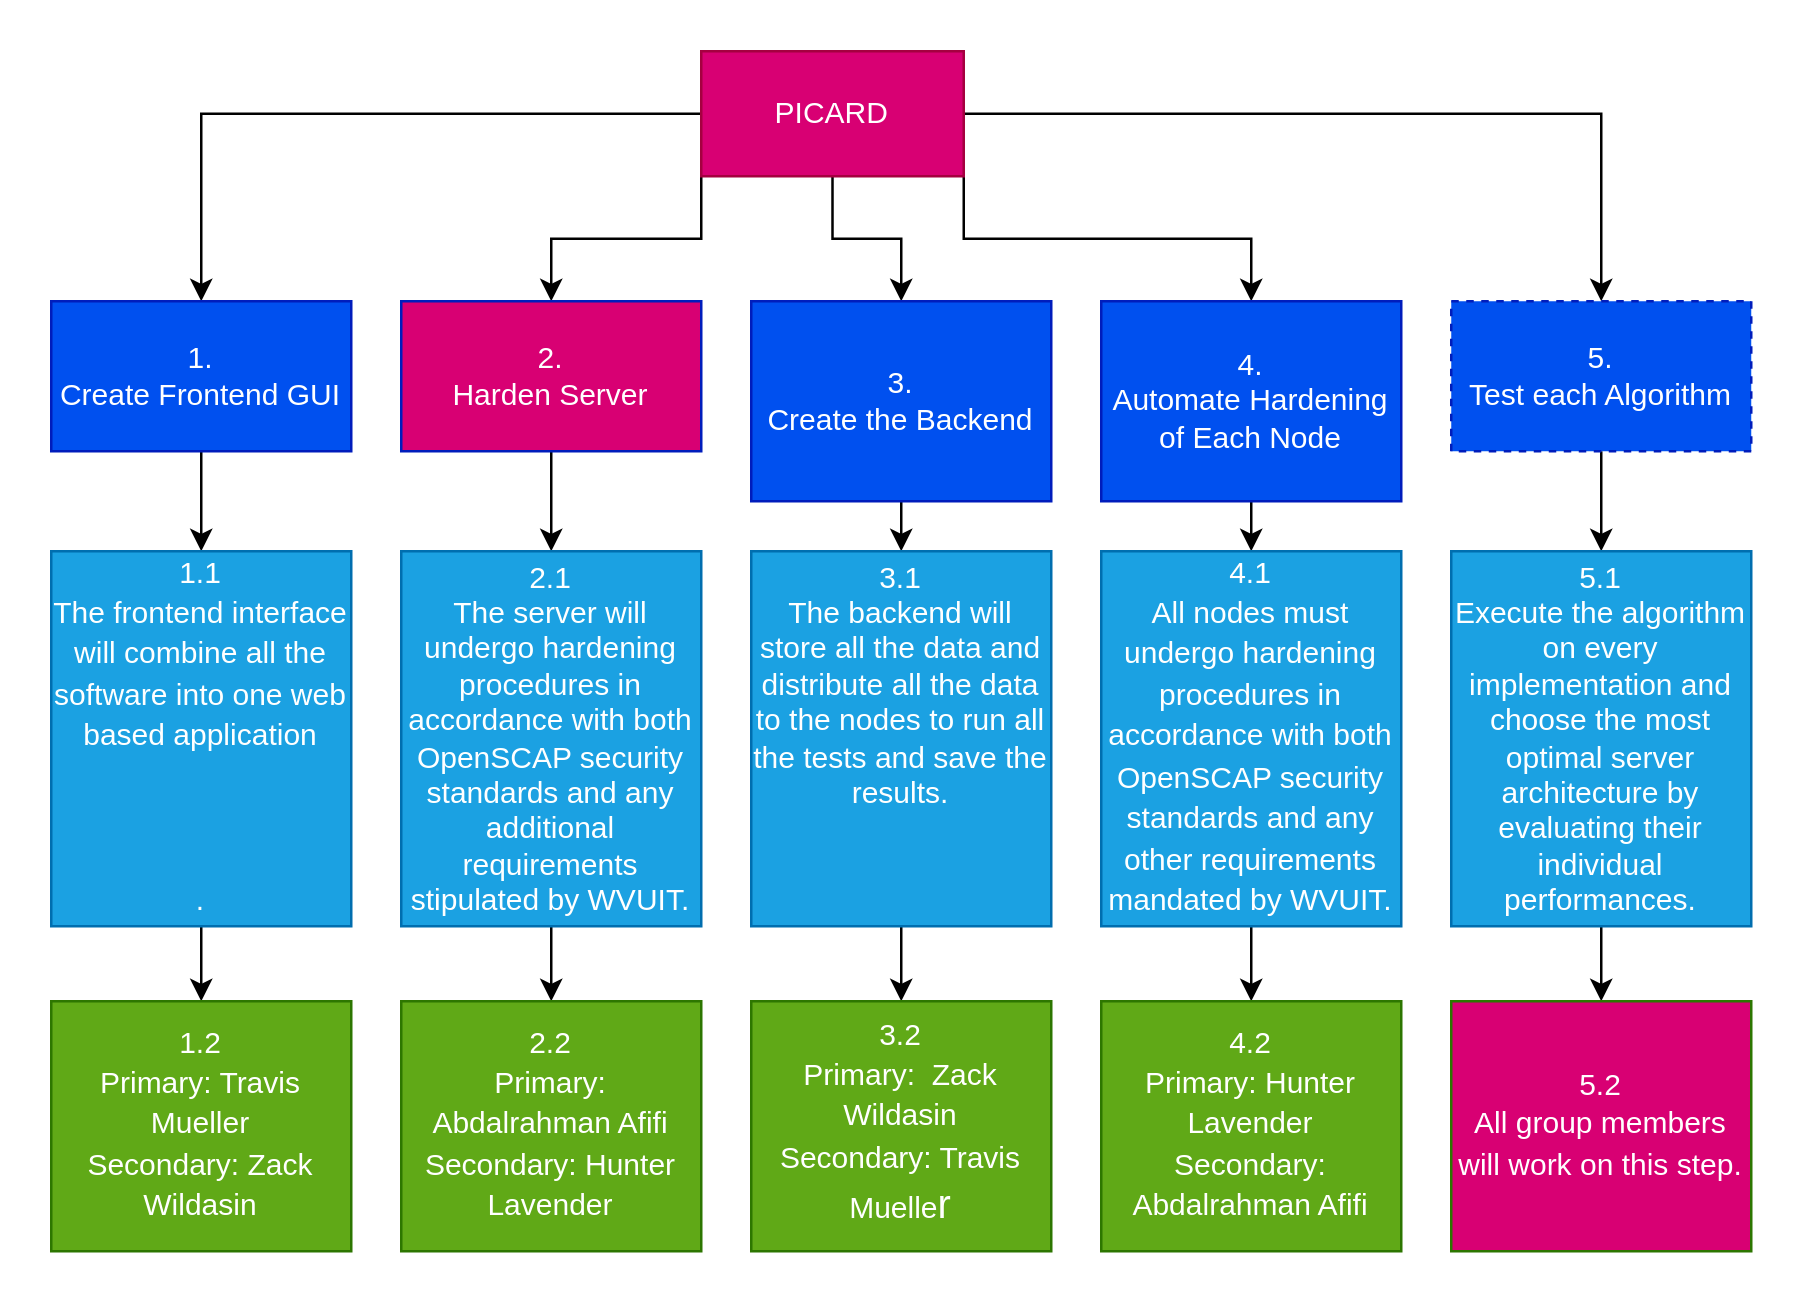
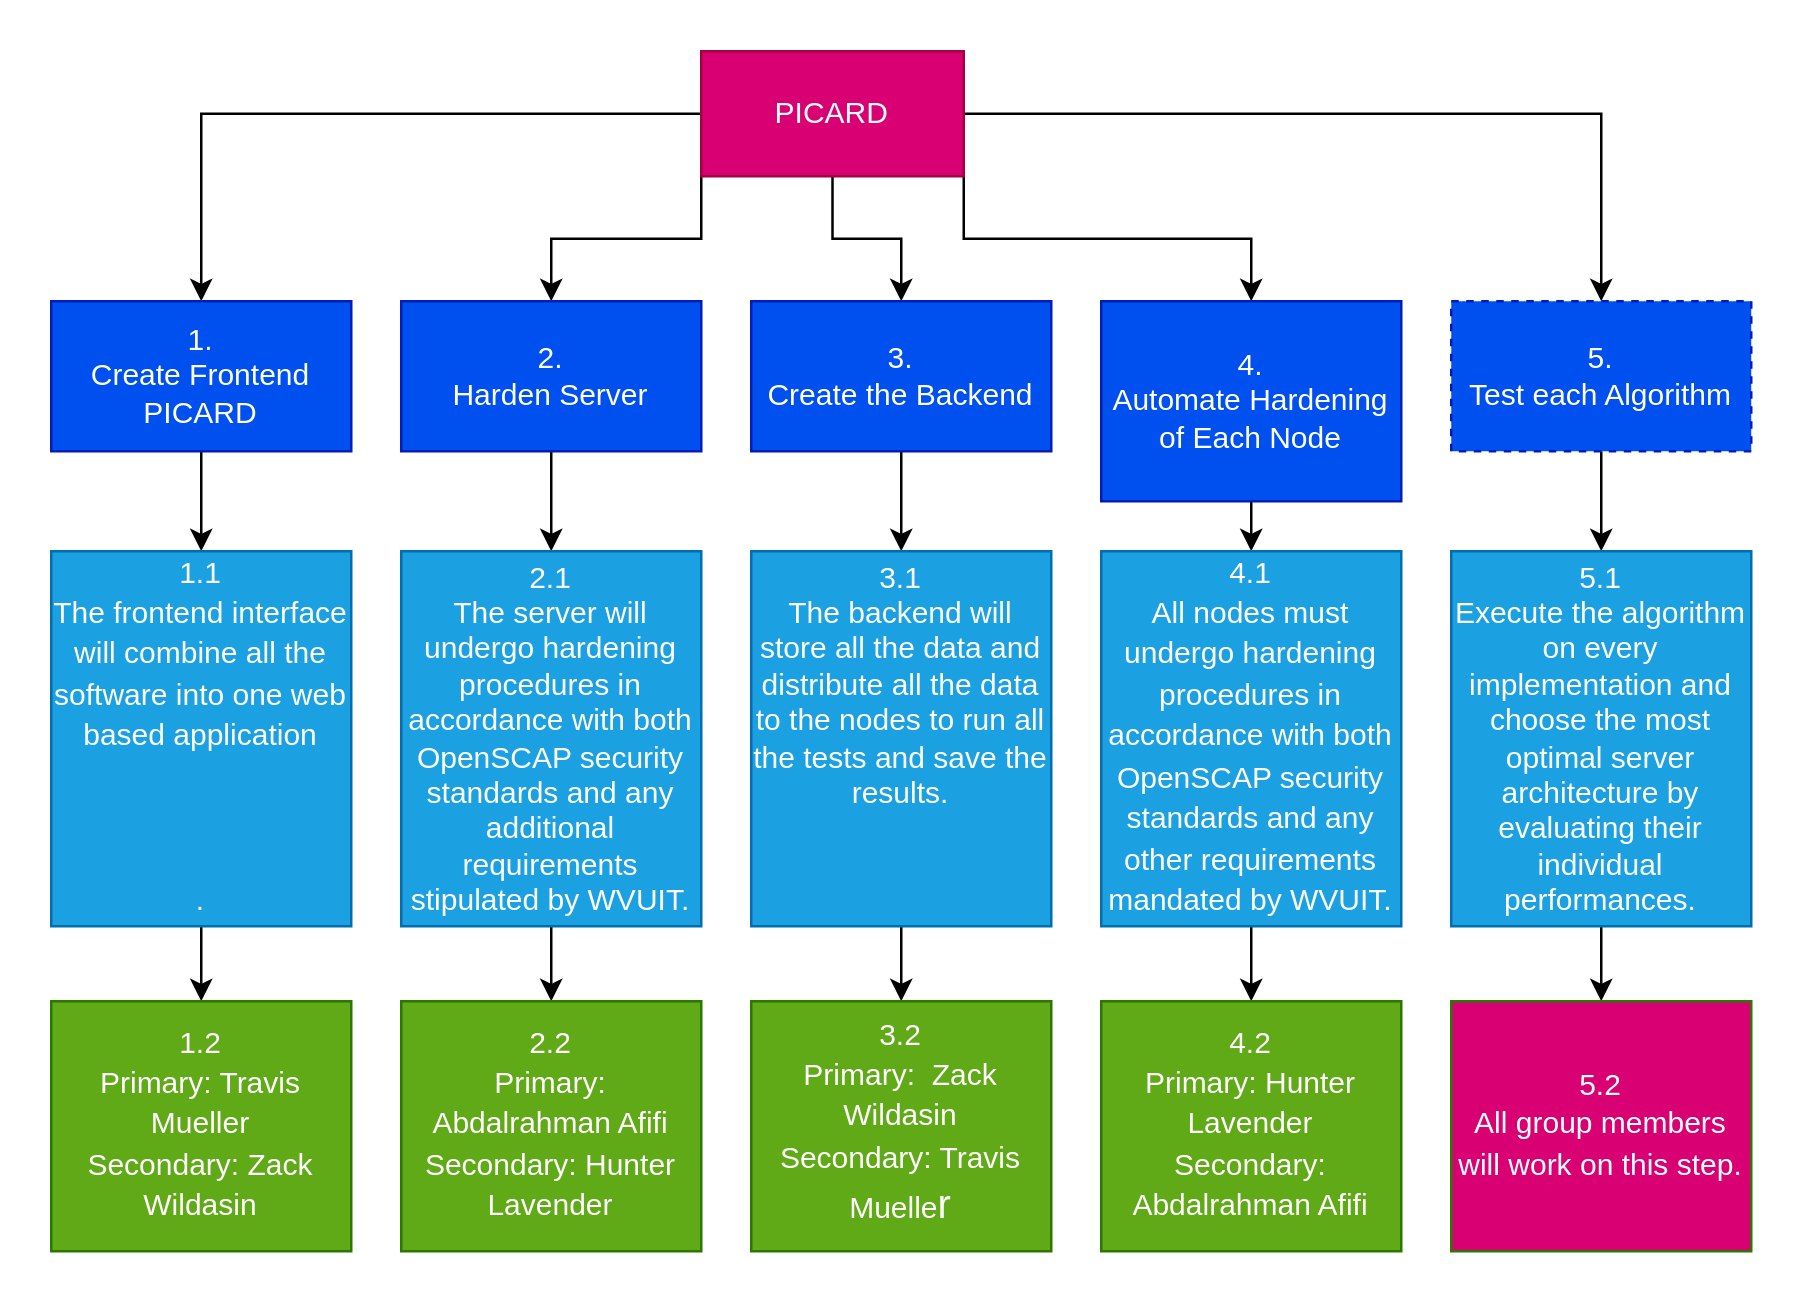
(201, 376) -> (201, 376)
(551, 376) -> (551, 376)
(901, 401) -> (901, 376)
